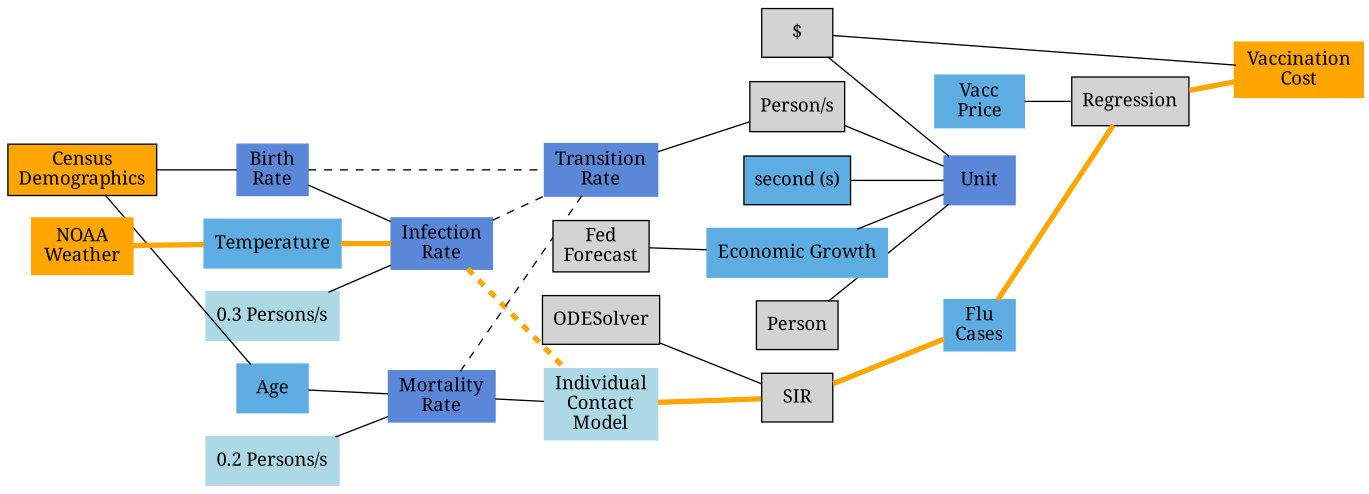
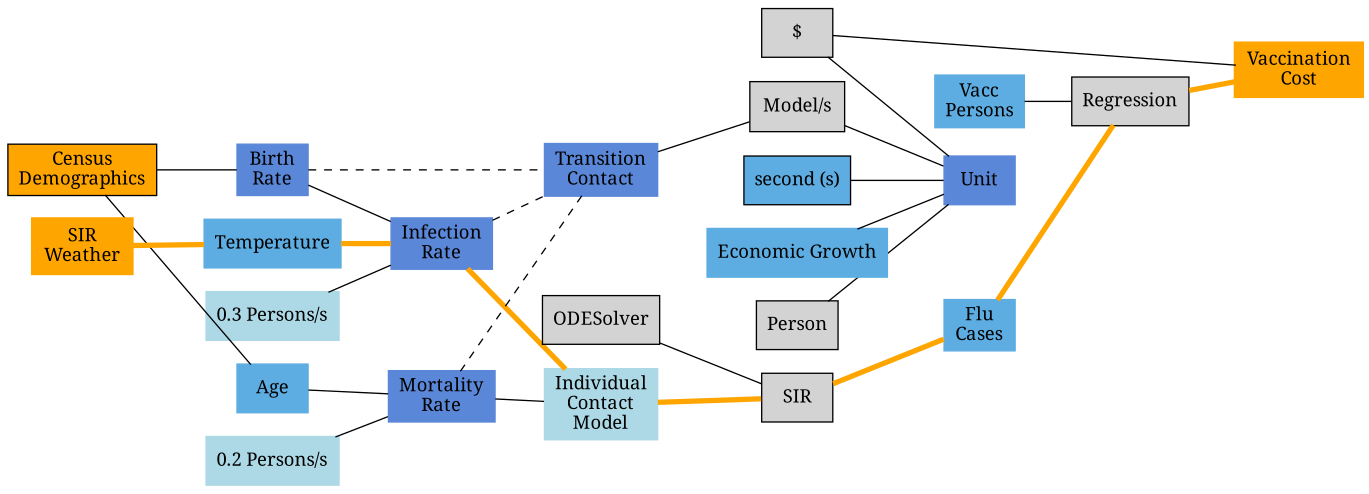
(980, 101) -> (980, 101)
(797, 107) -> (797, 107)
(601, 179) -> (601, 179)
(82, 246) -> (82, 246)
(601, 246) -> none
(517, 319) -> (517, 319)
